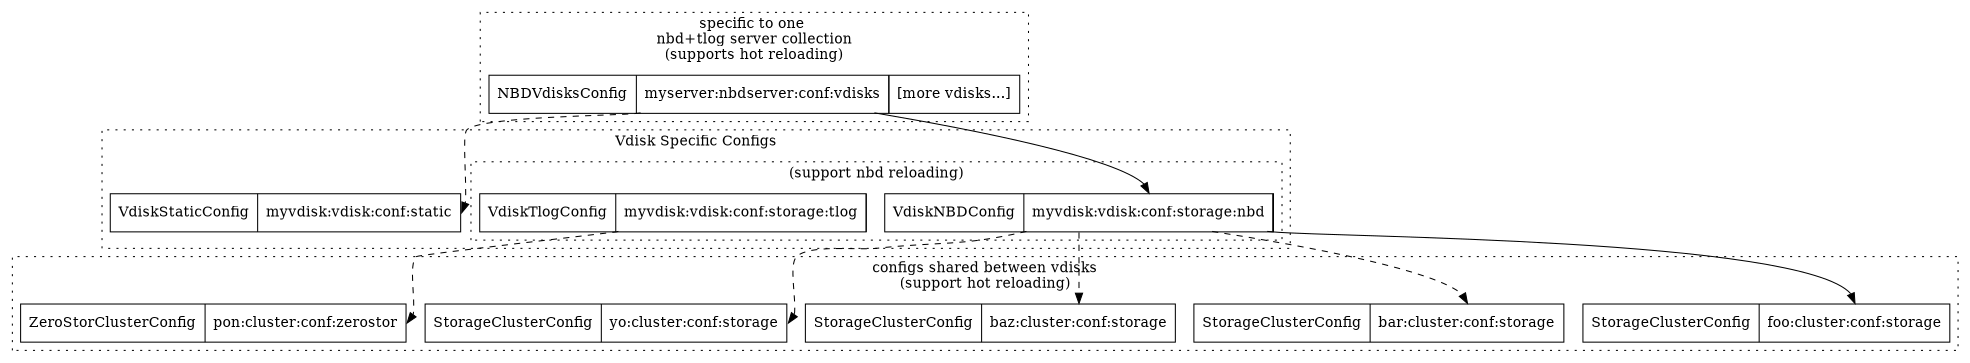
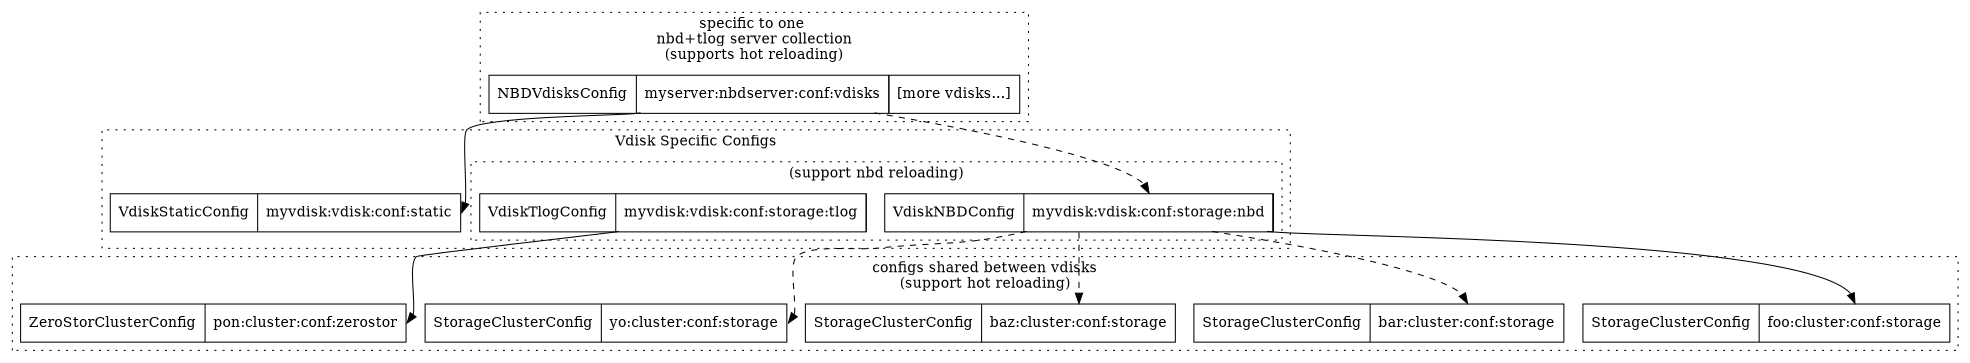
(1012, 139) -> (1012, 139)
(465, 141) -> (465, 141)
(488, 247) -> (488, 247)
